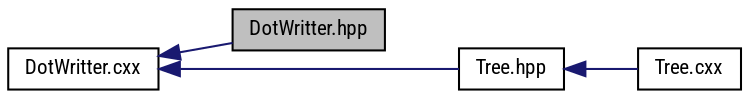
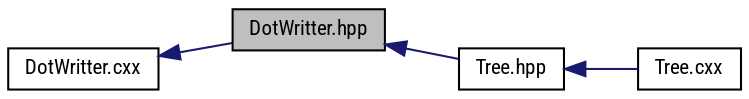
(320, 69) -> (432, 54)
